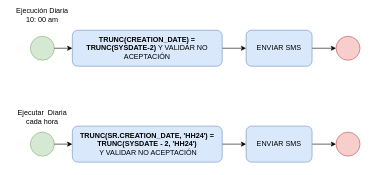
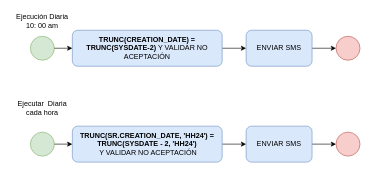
(42, 15) -> (42, 21)
(42, 117) -> (42, 108)
